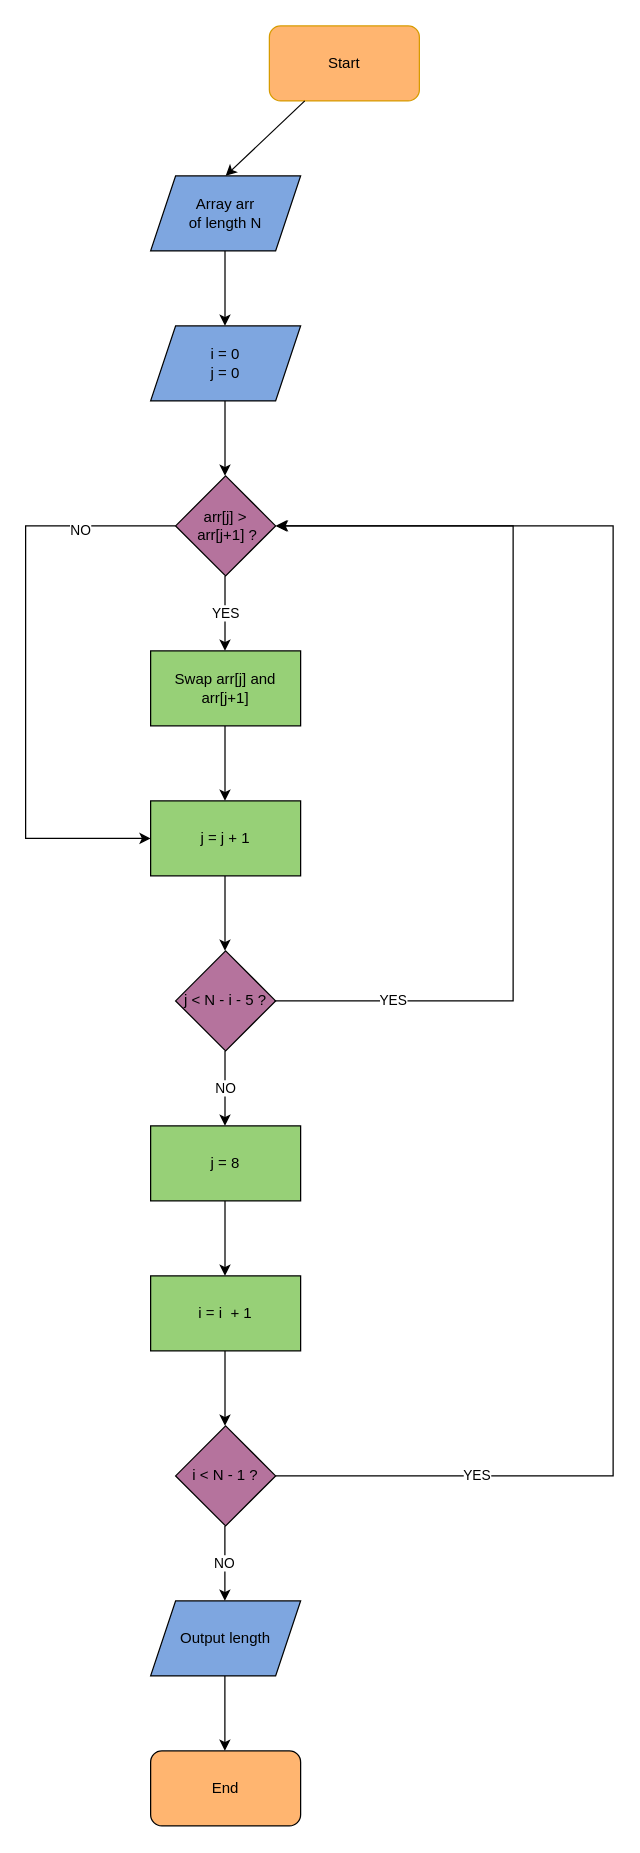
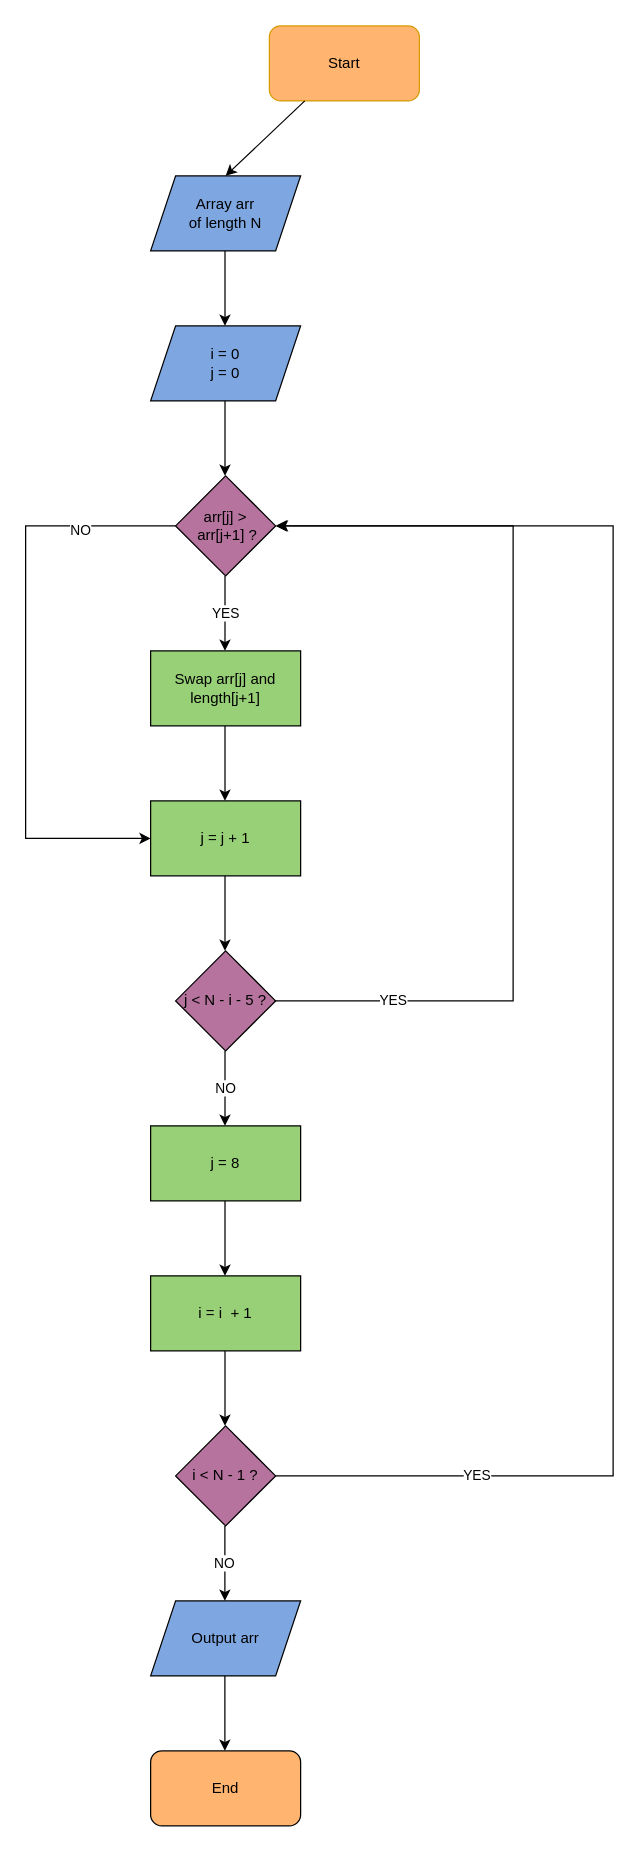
(226, 688) -> (226, 688)
(226, 1638) -> (226, 1638)
